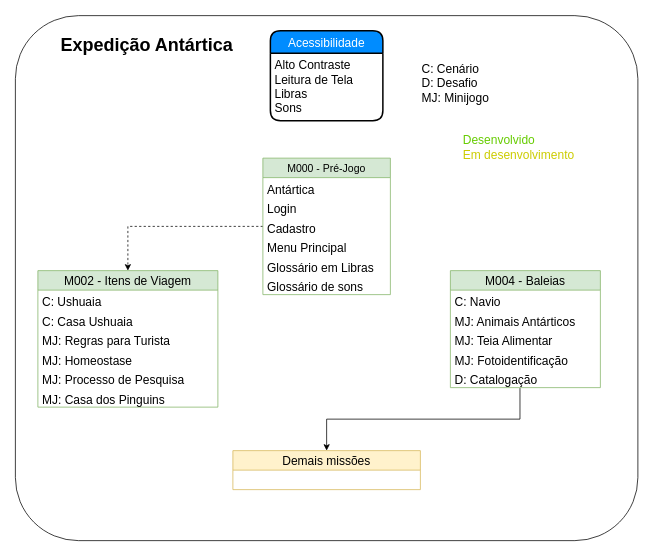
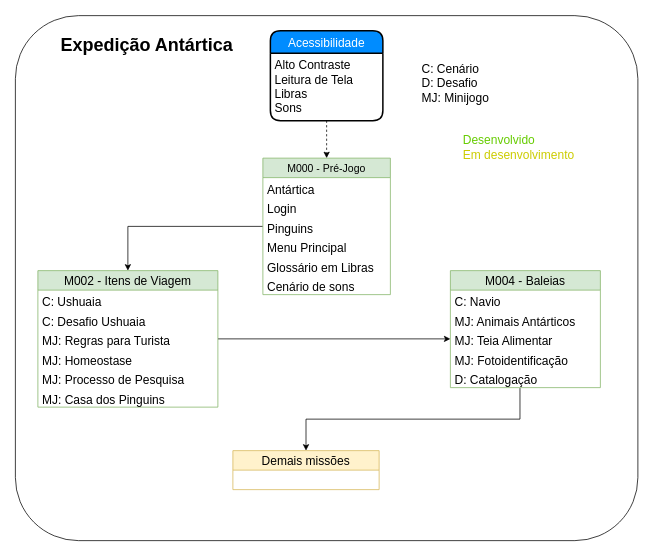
none -> (327, 138)
(177, 226) -> (177, 226)
(294, 229) -> (291, 229)
(318, 287) -> (313, 287)
(86, 322) -> (95, 322)
none -> (444, 339)
(327, 470) -> (306, 470)
